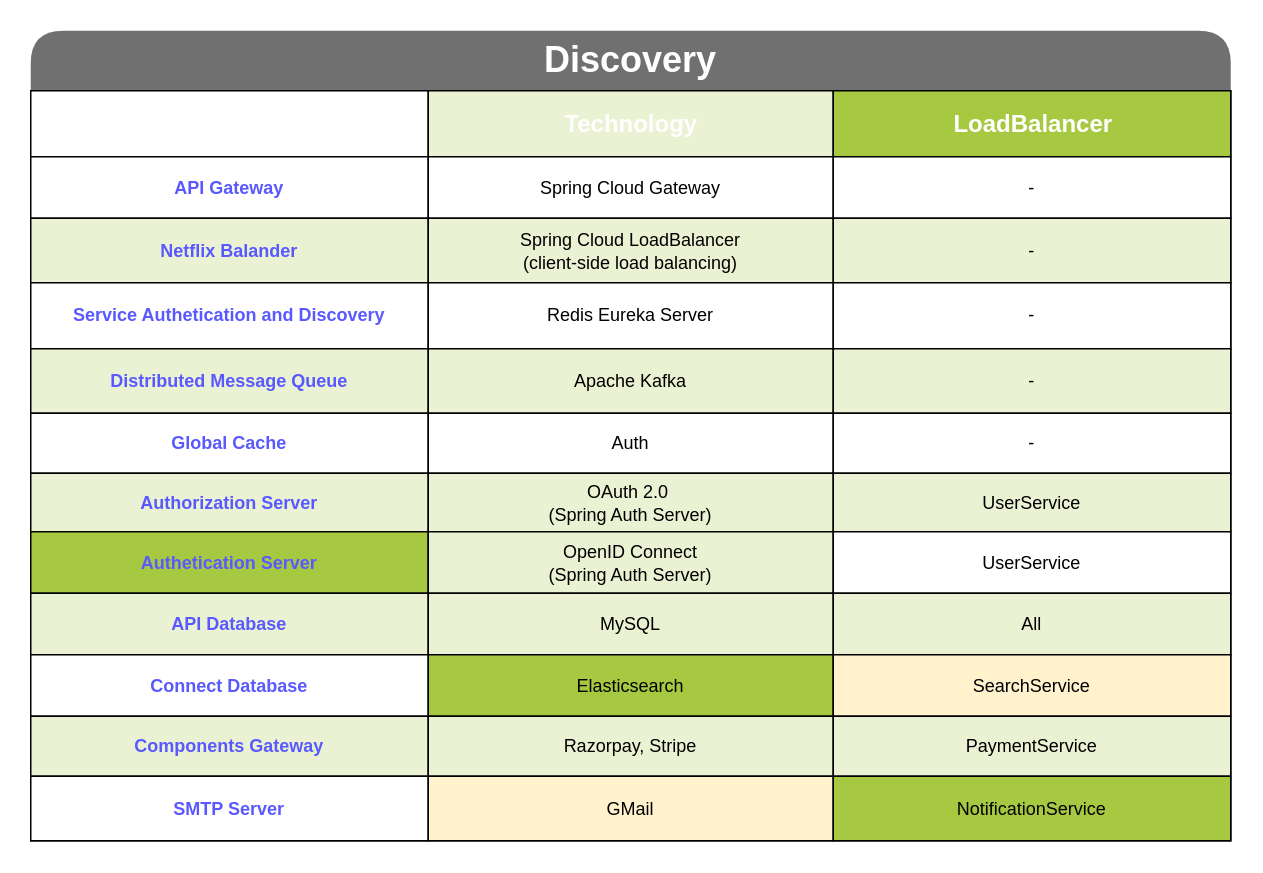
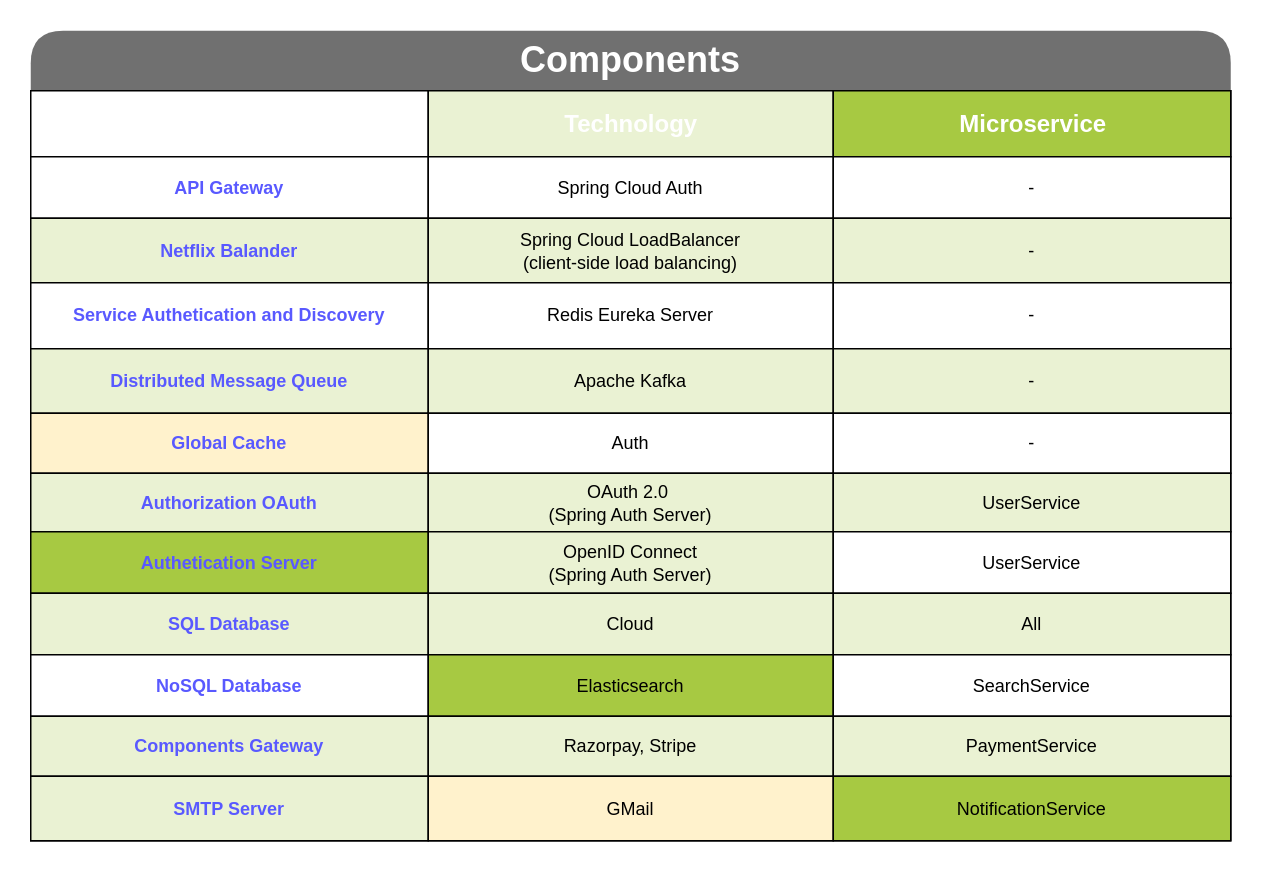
(631, 61) -> (631, 61)
(1034, 124) -> (1034, 124)
(631, 188) -> (631, 188)
(230, 443) -> (230, 443)
(230, 503) -> (230, 503)
(230, 625) -> (230, 625)
(631, 625) -> (631, 625)
(230, 686) -> (230, 686)
(1032, 686) -> (1032, 686)
(230, 809) -> (230, 809)
